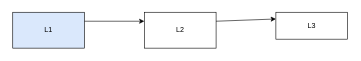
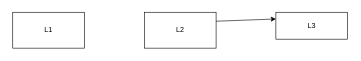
(138, 21) -> none
(48, 30) -> (48, 30)
